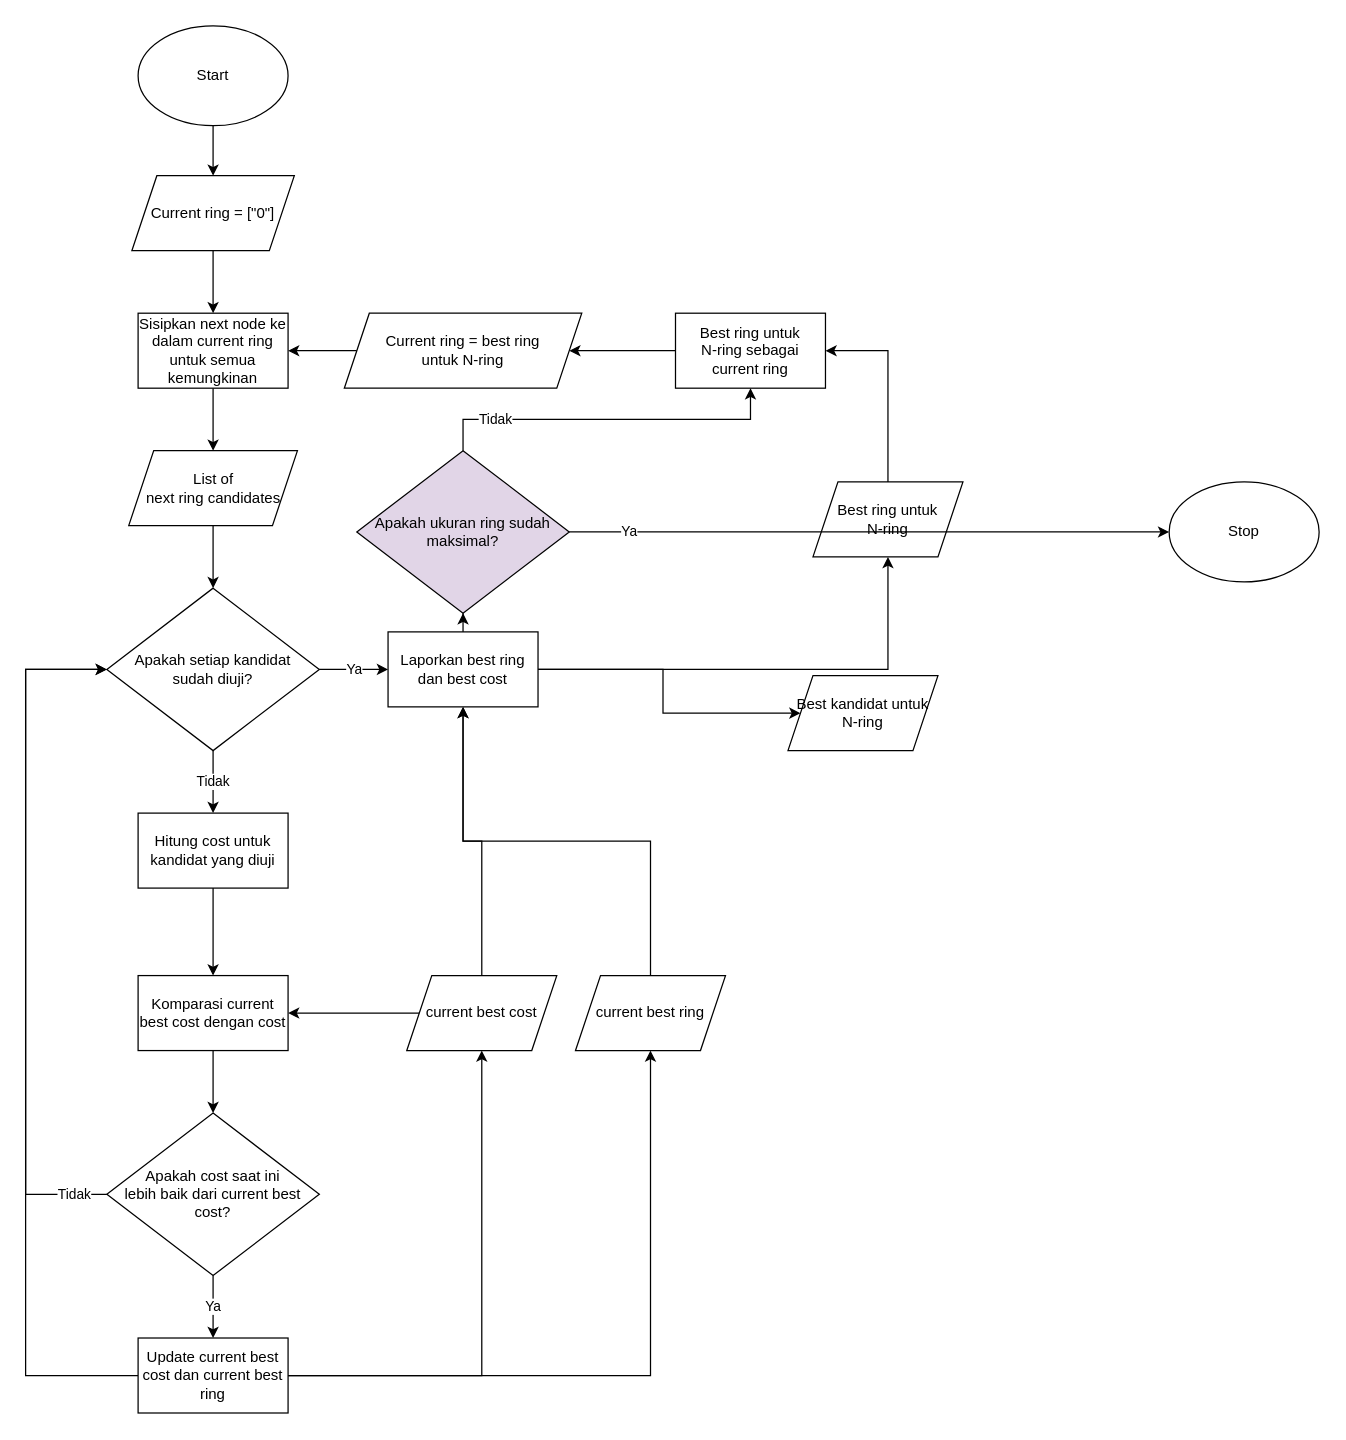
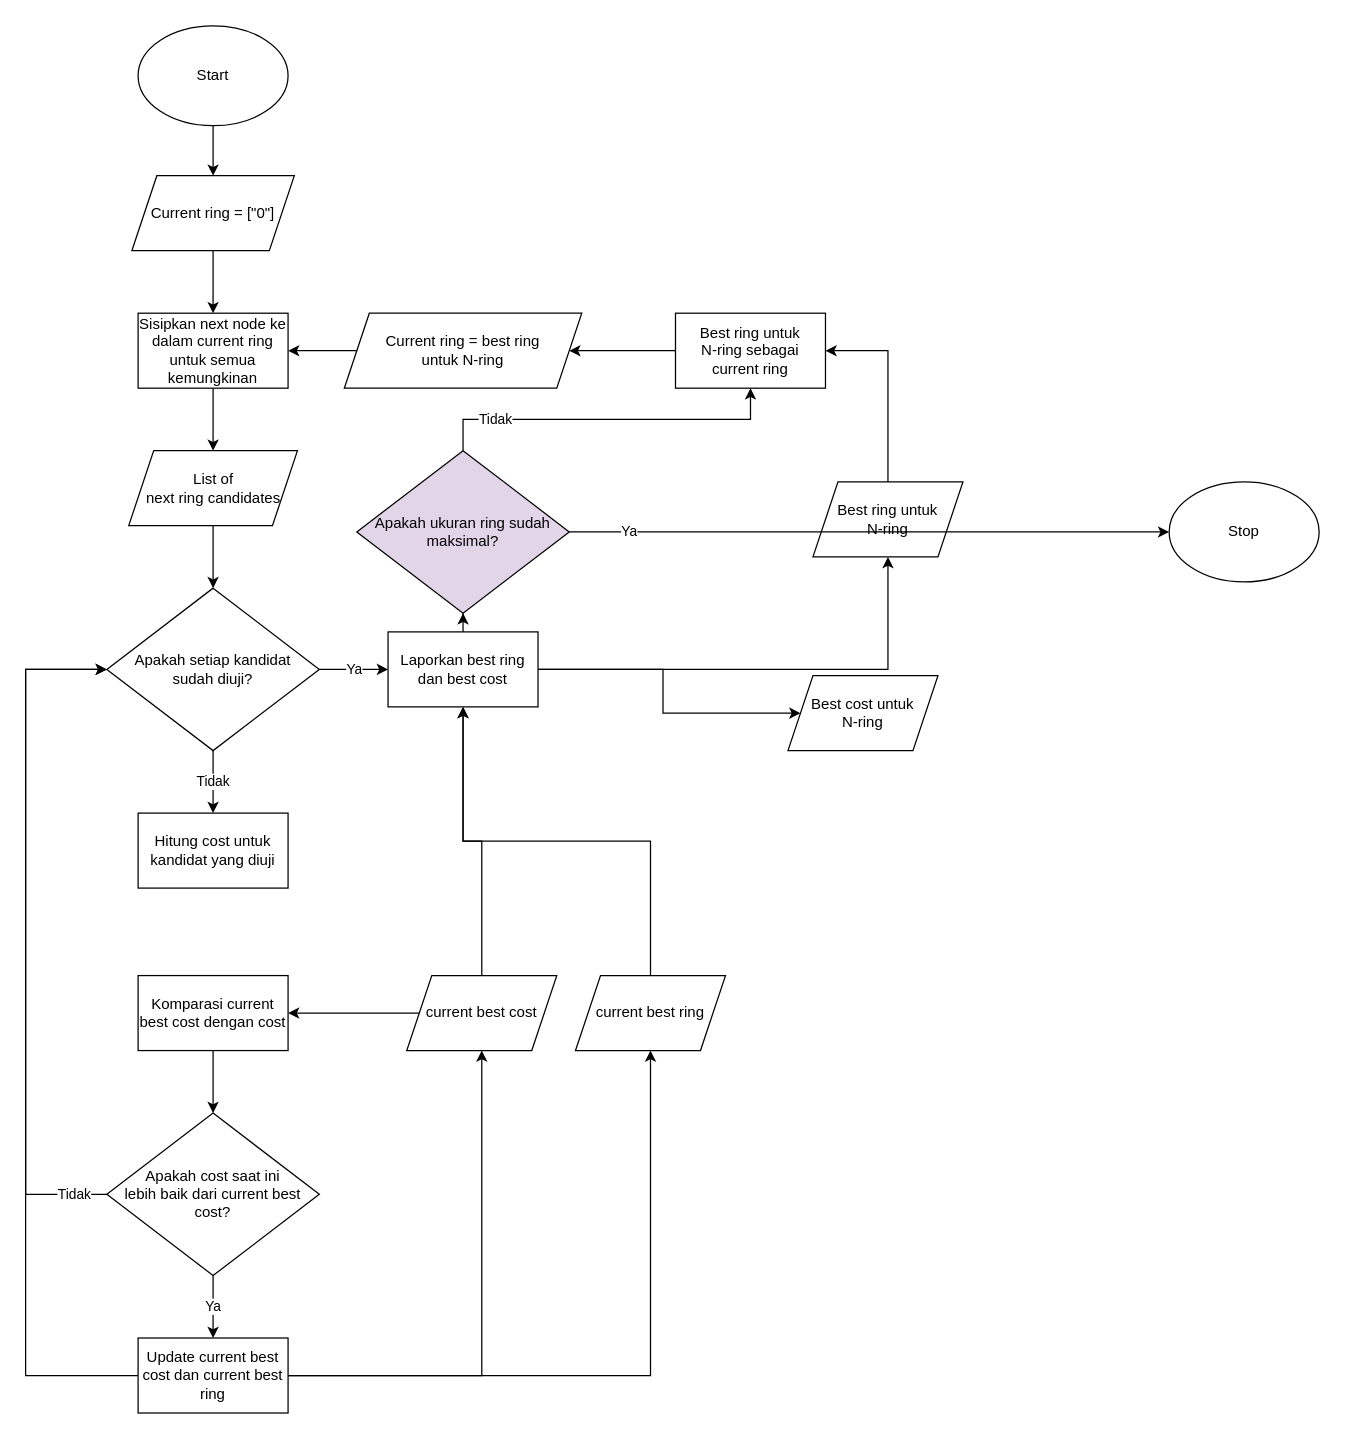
(863, 713) -> (863, 713)
(213, 927) -> none
